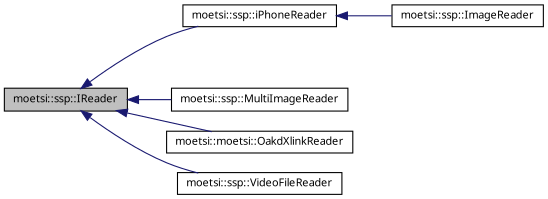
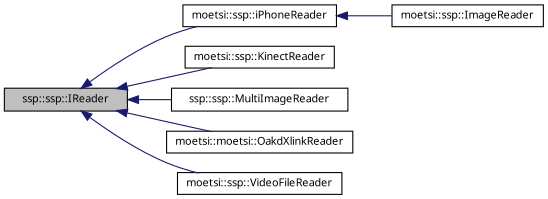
none -> (260, 57)
(66, 100) -> (66, 100)
(260, 100) -> (260, 100)
